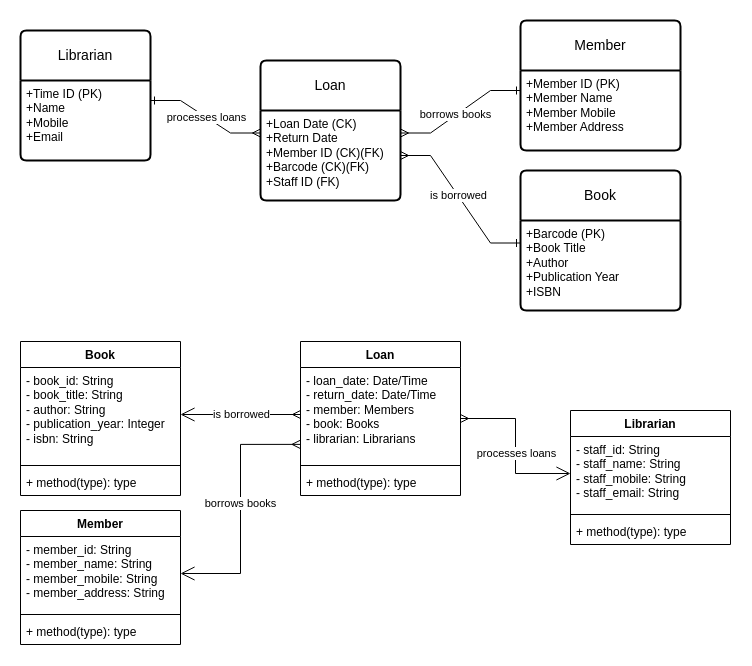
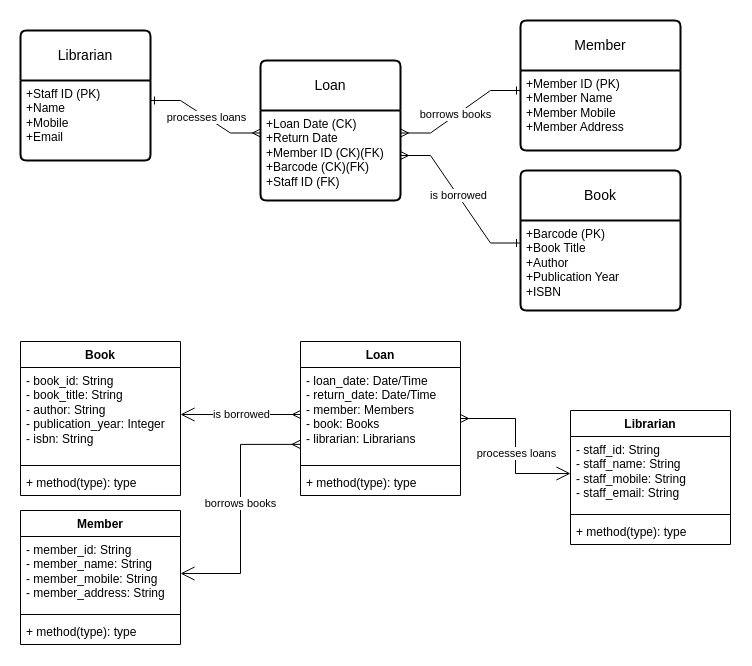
(66, 116) -> (70, 116)
